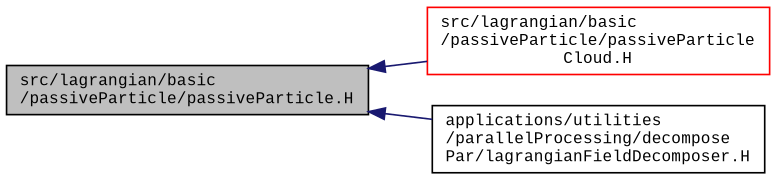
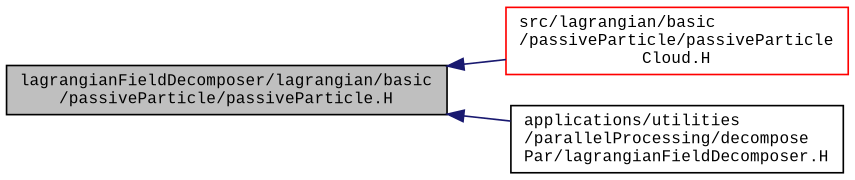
(187, 90) -> (227, 90)
